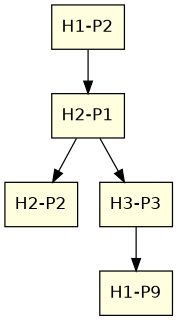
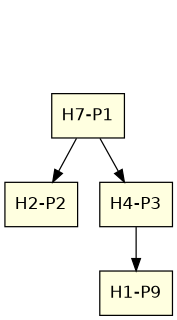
(88, 27) -> none
(88, 116) -> (88, 116)
(136, 205) -> (136, 205)
